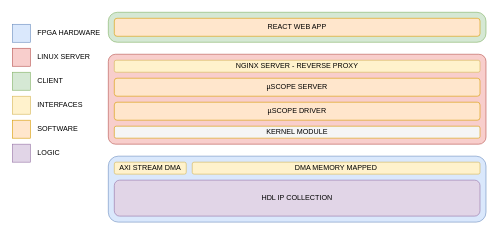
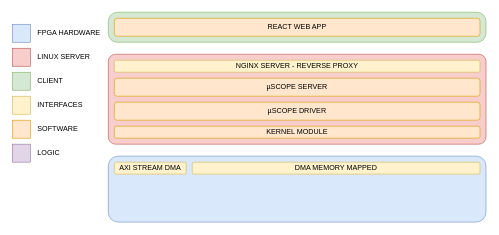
(297, 132) -> (297, 132)
(297, 198) -> none
